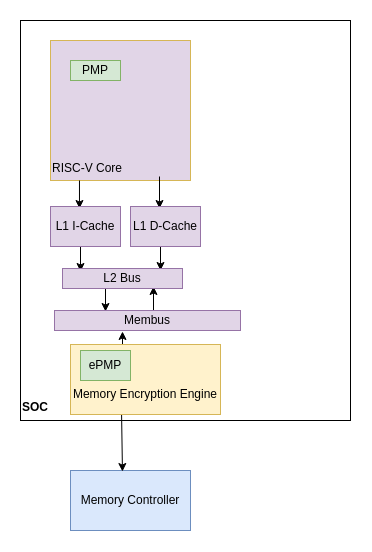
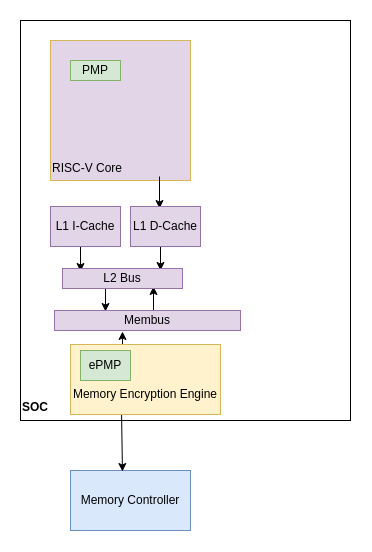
(79, 191) -> none
